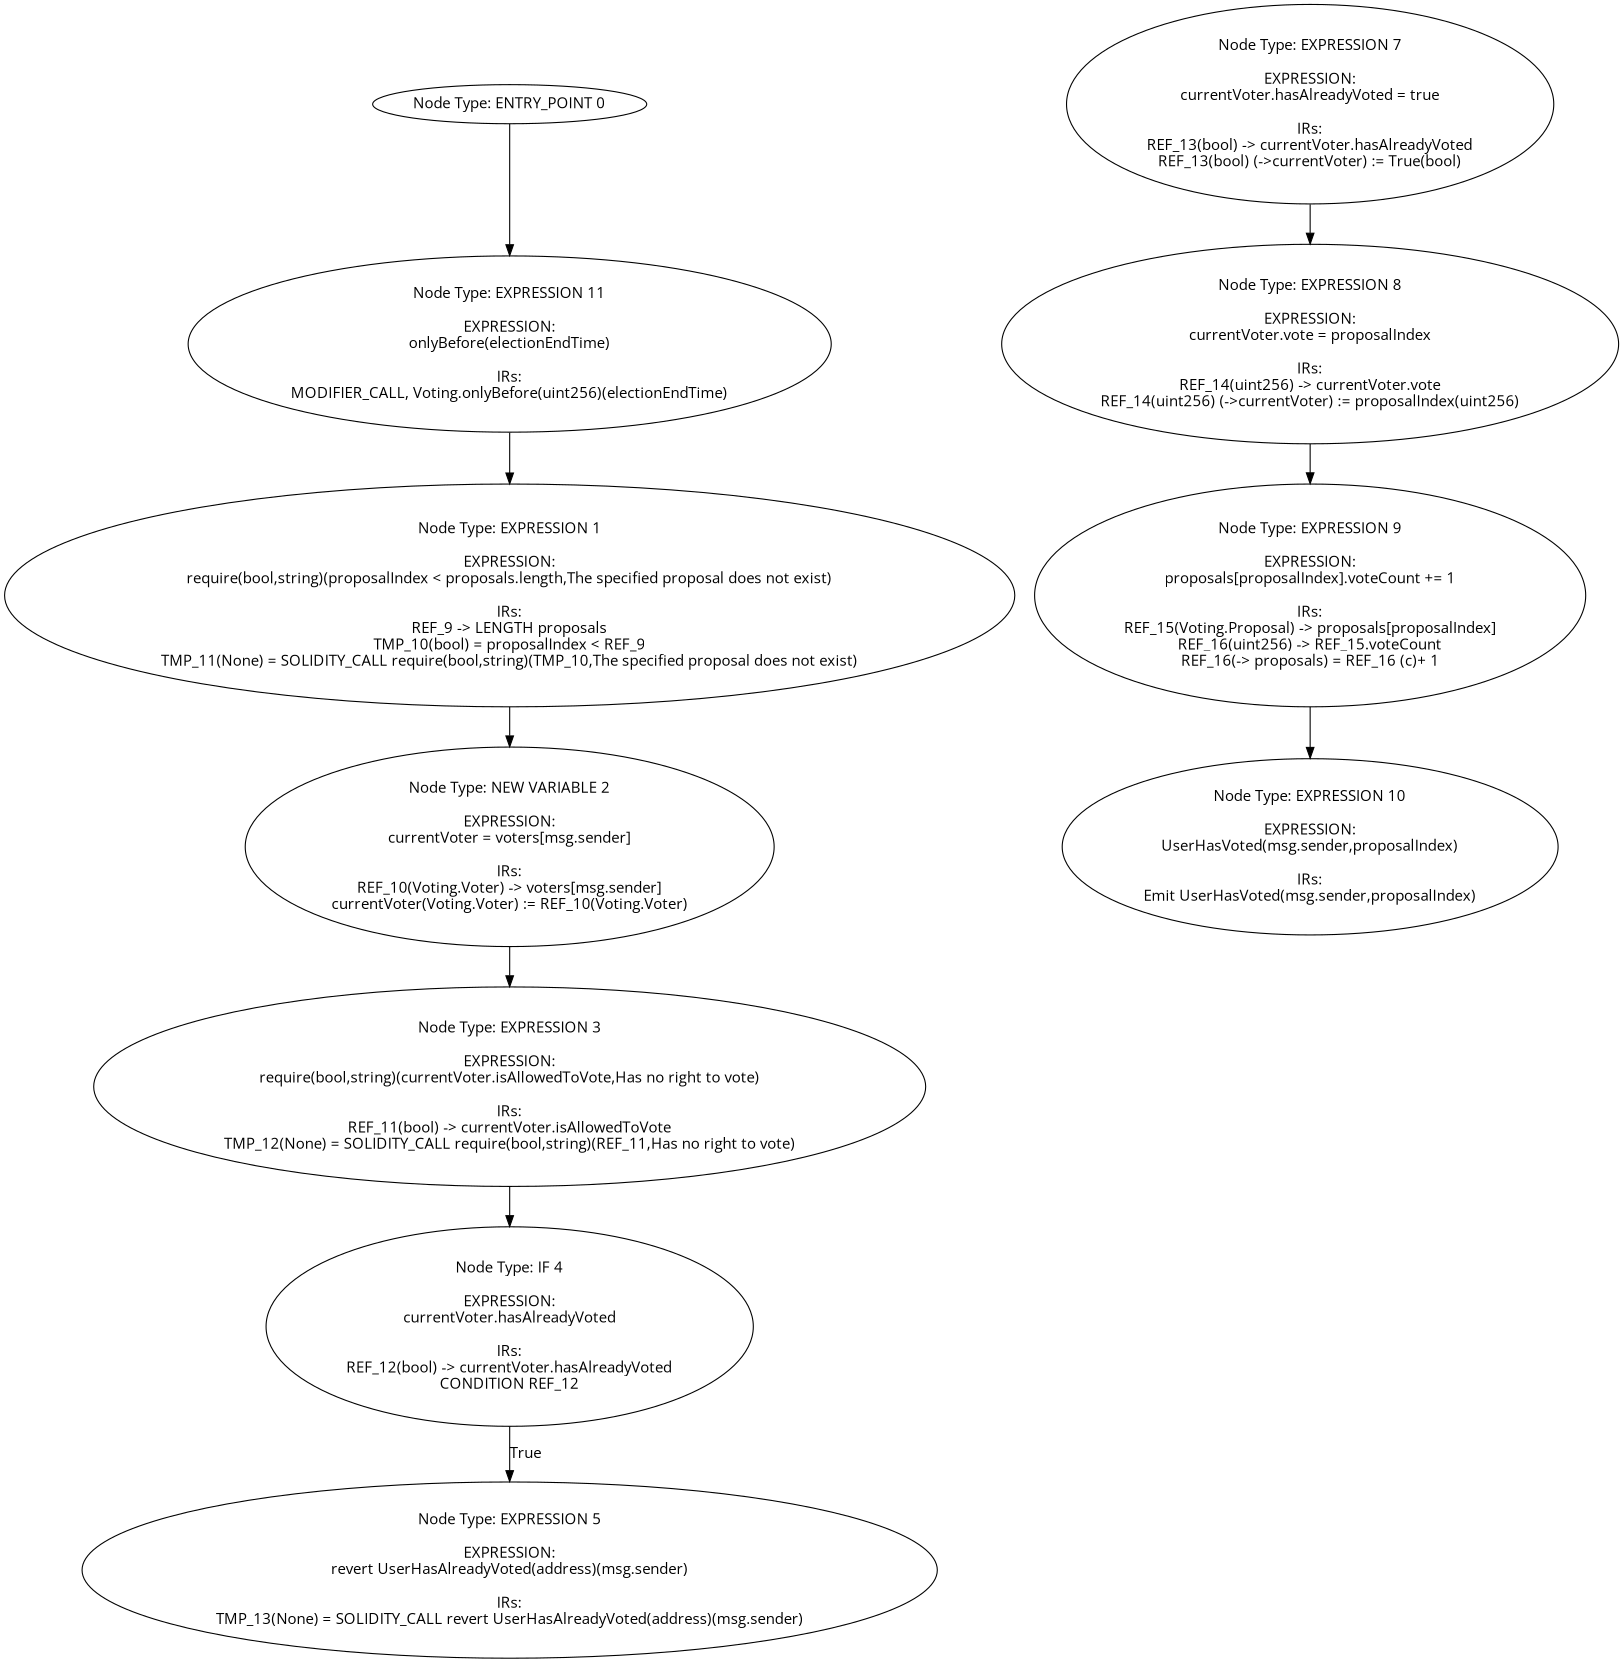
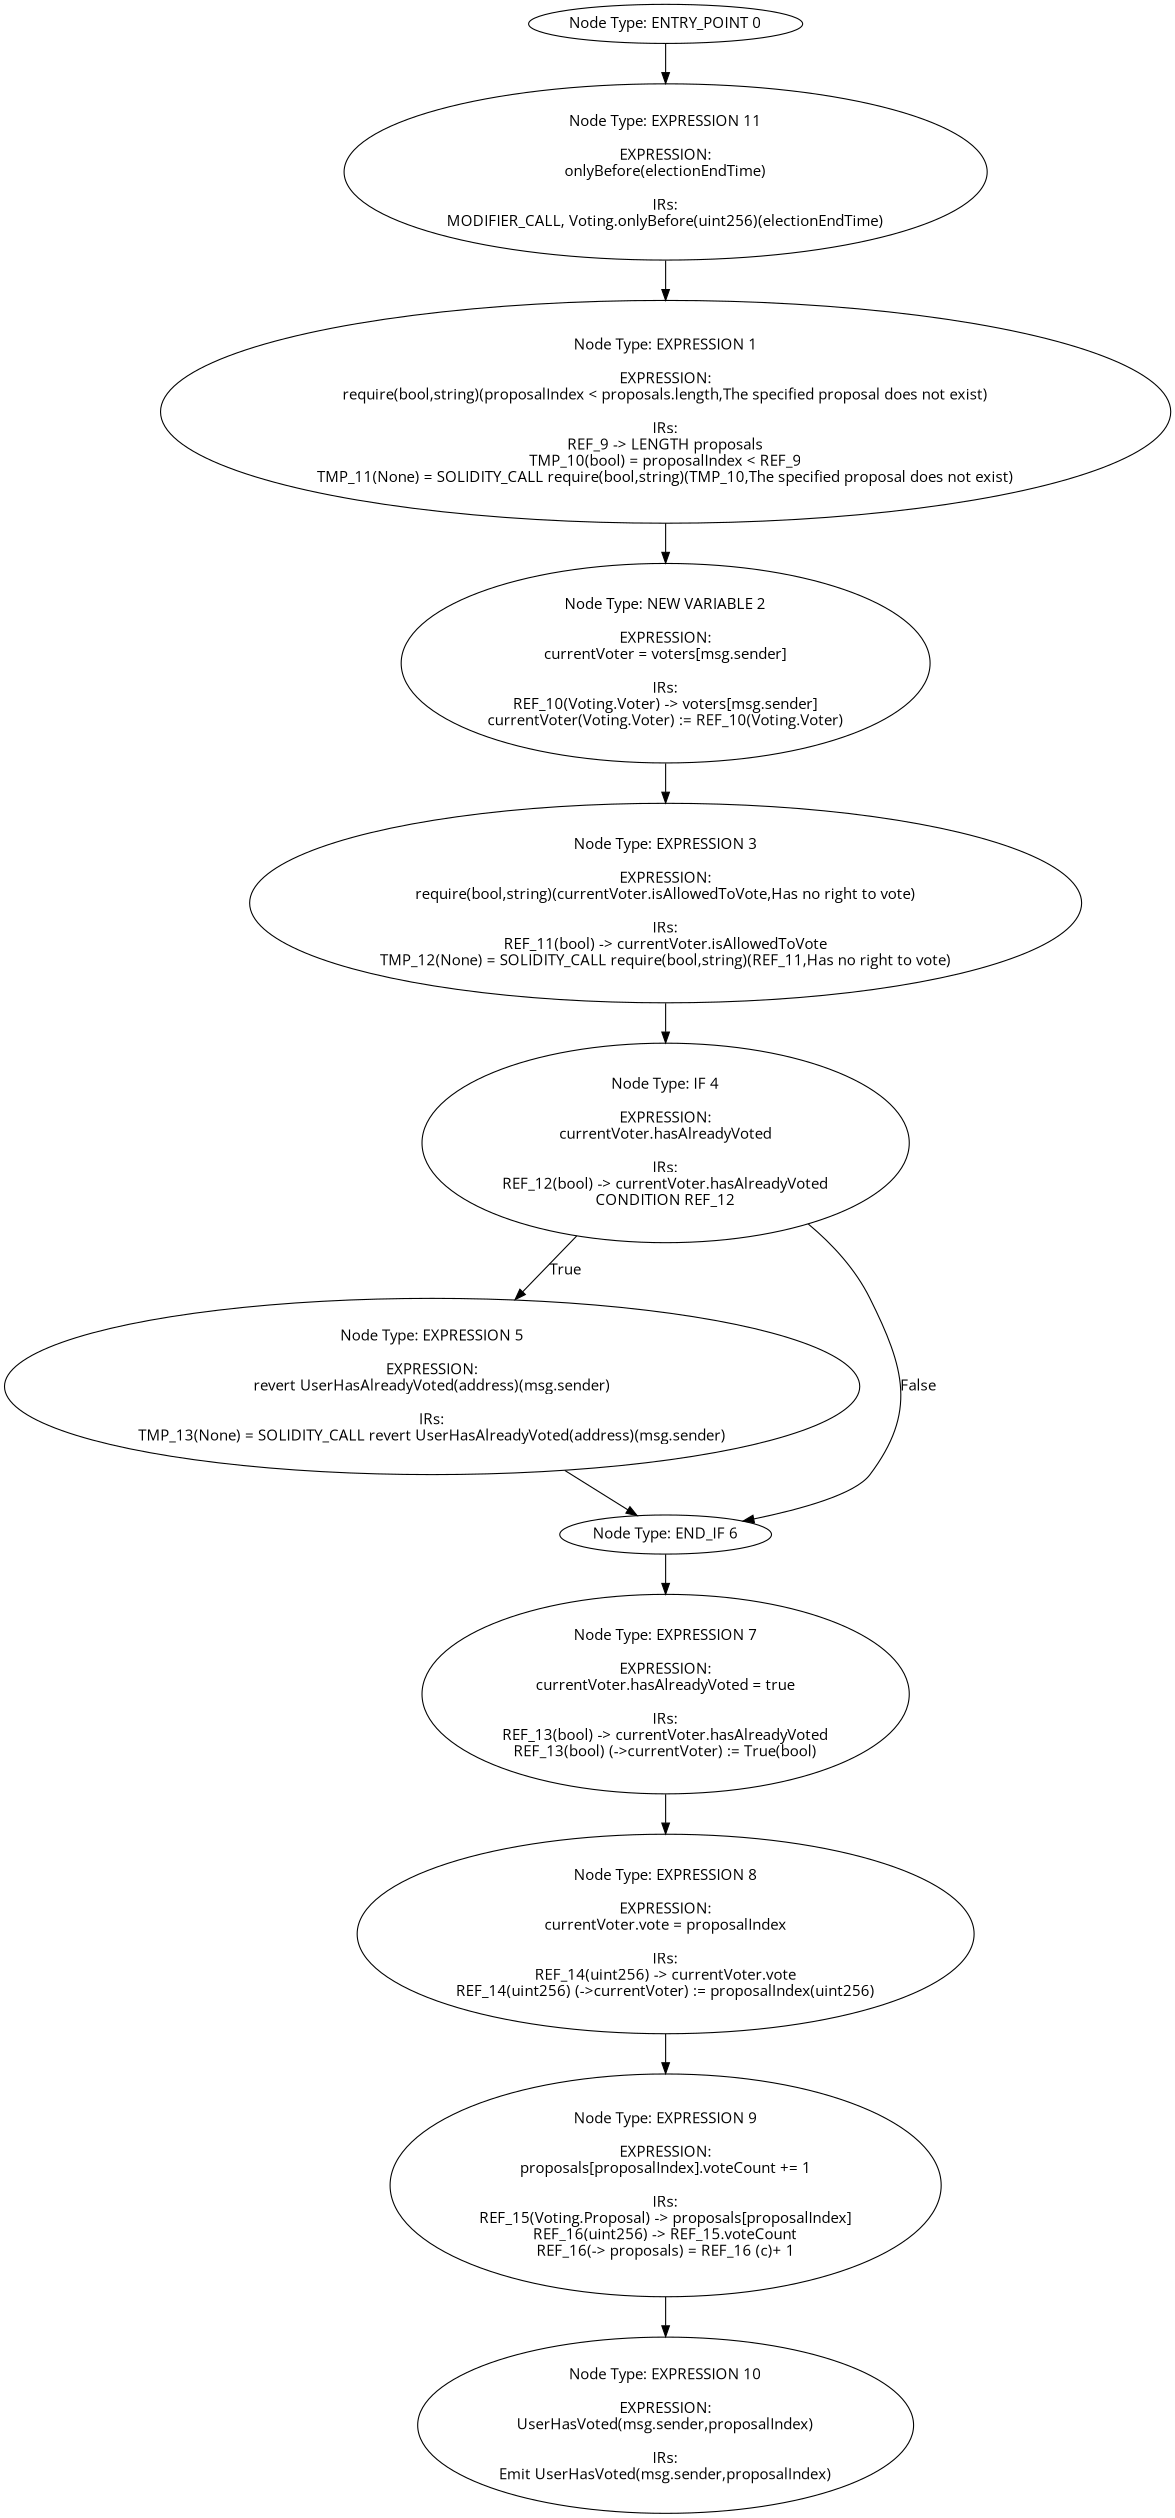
none -> (666, 1535)
